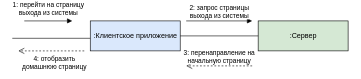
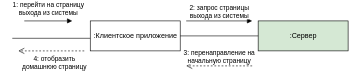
(135, 36) -> (135, 36)
